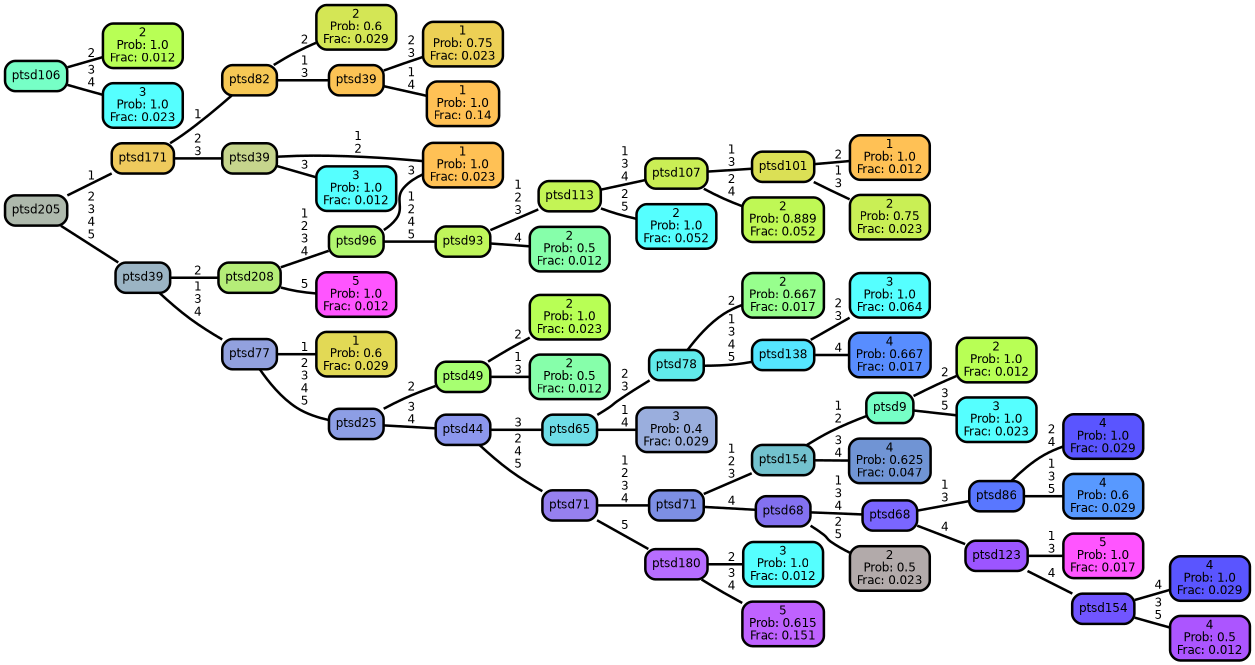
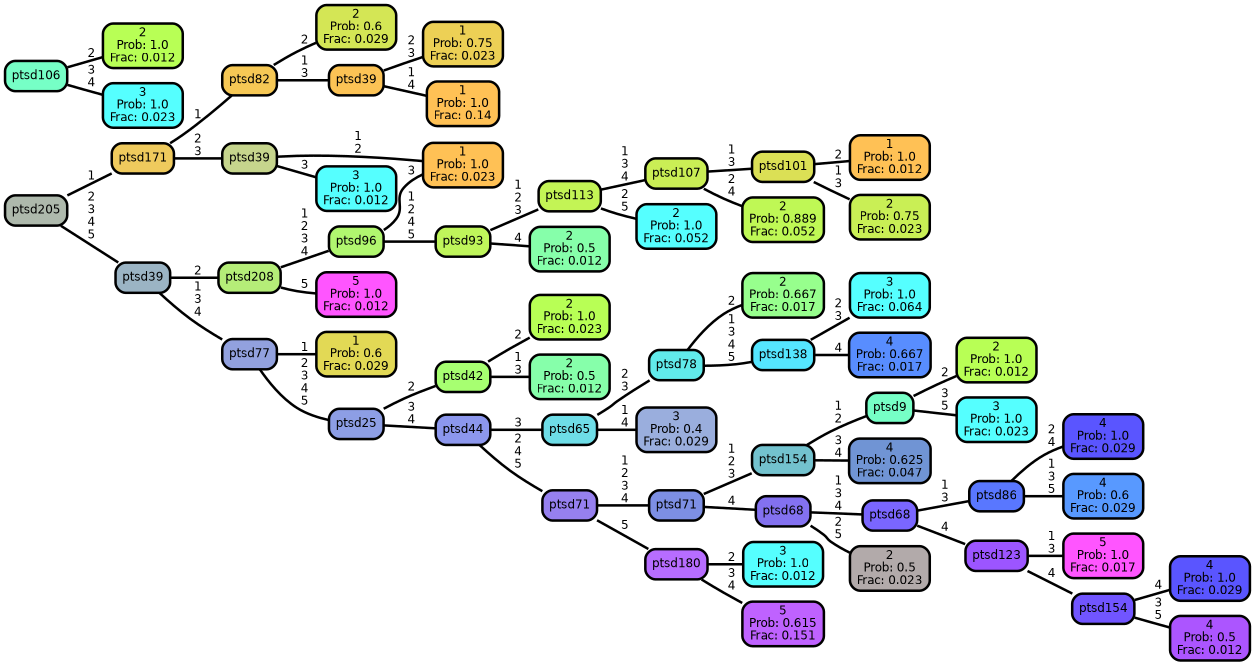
(463, 377) -> (463, 377)
